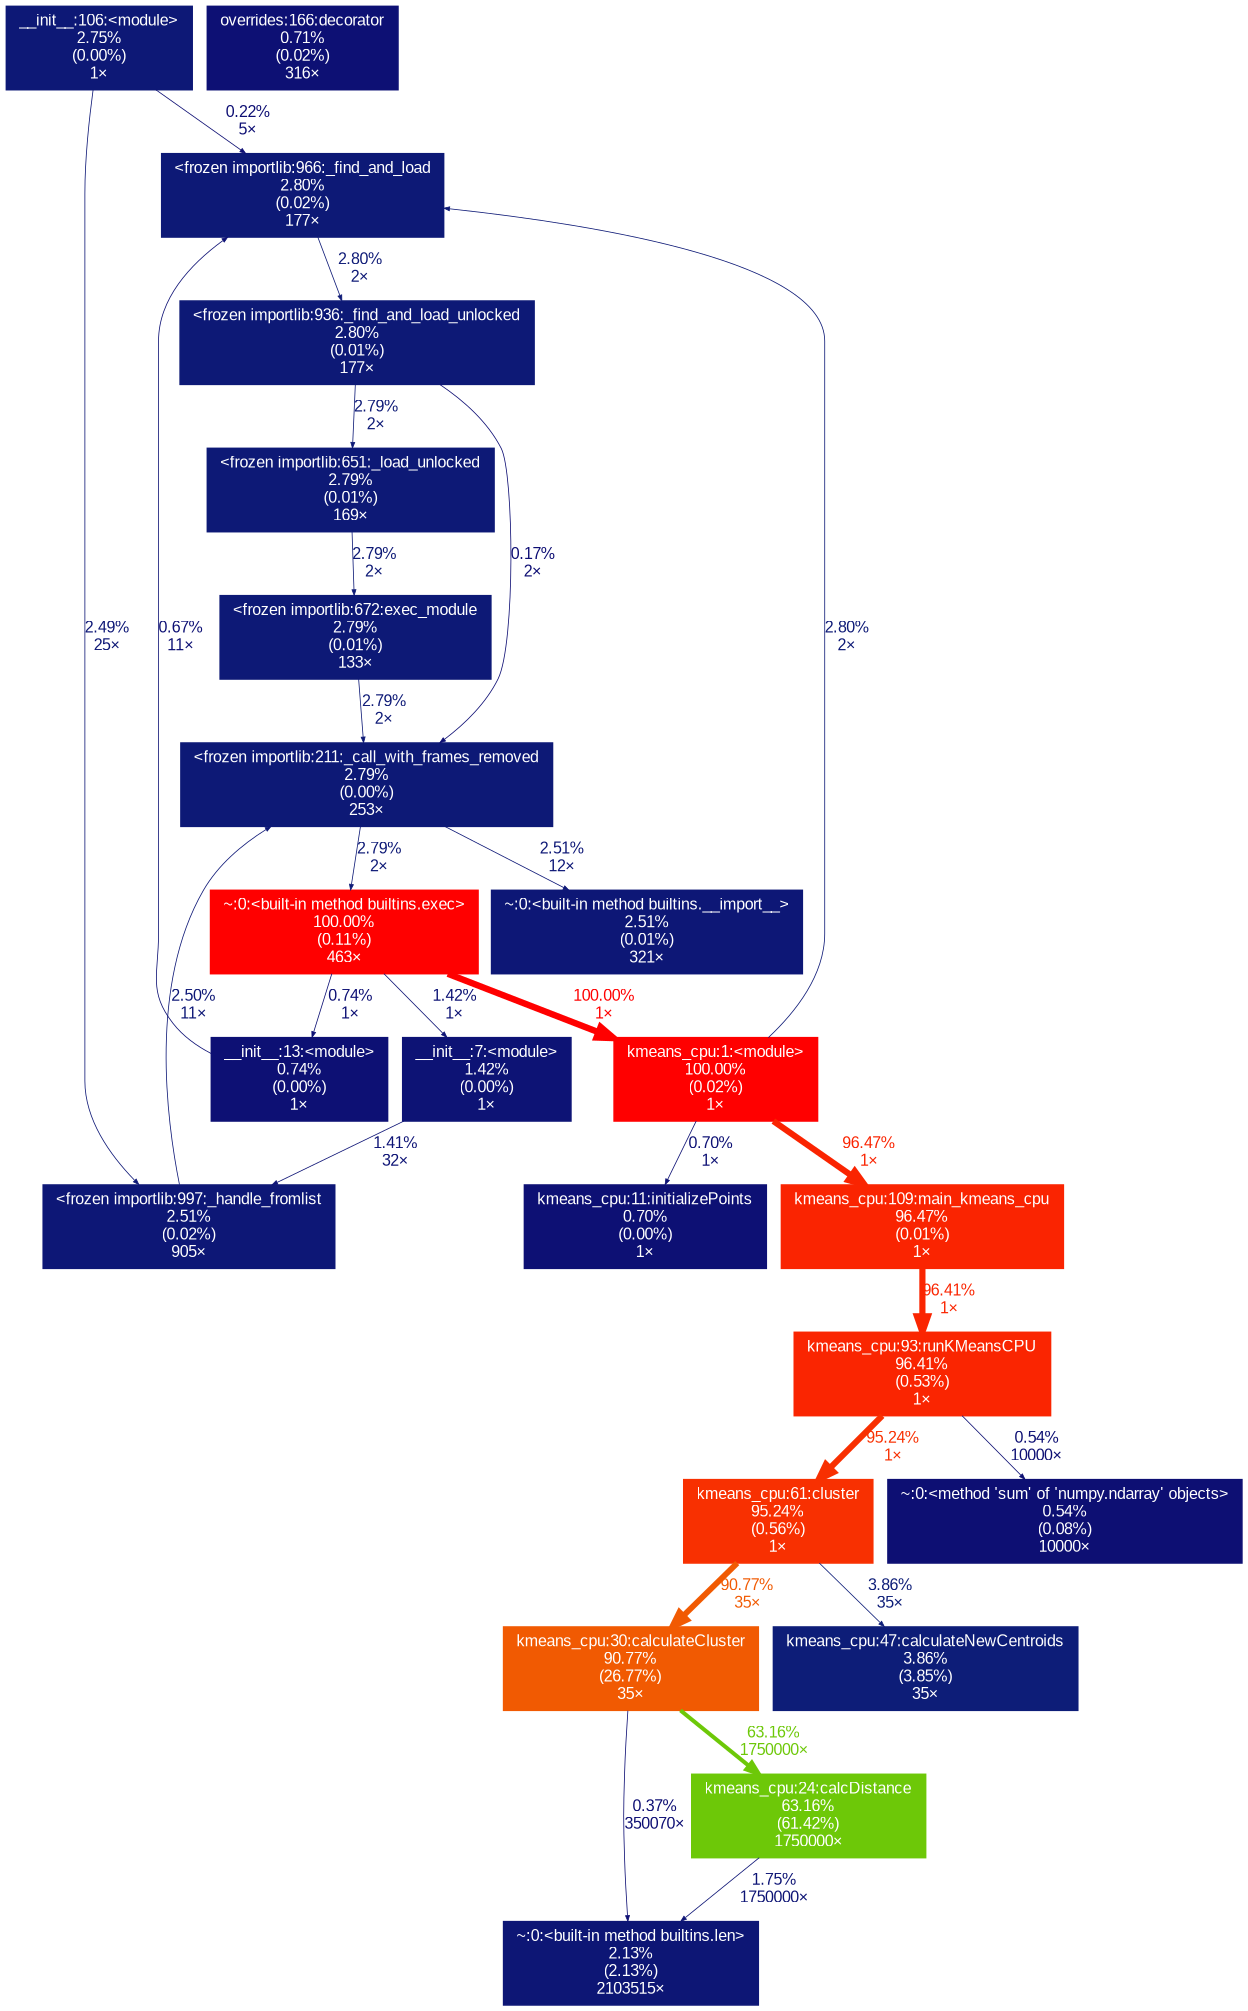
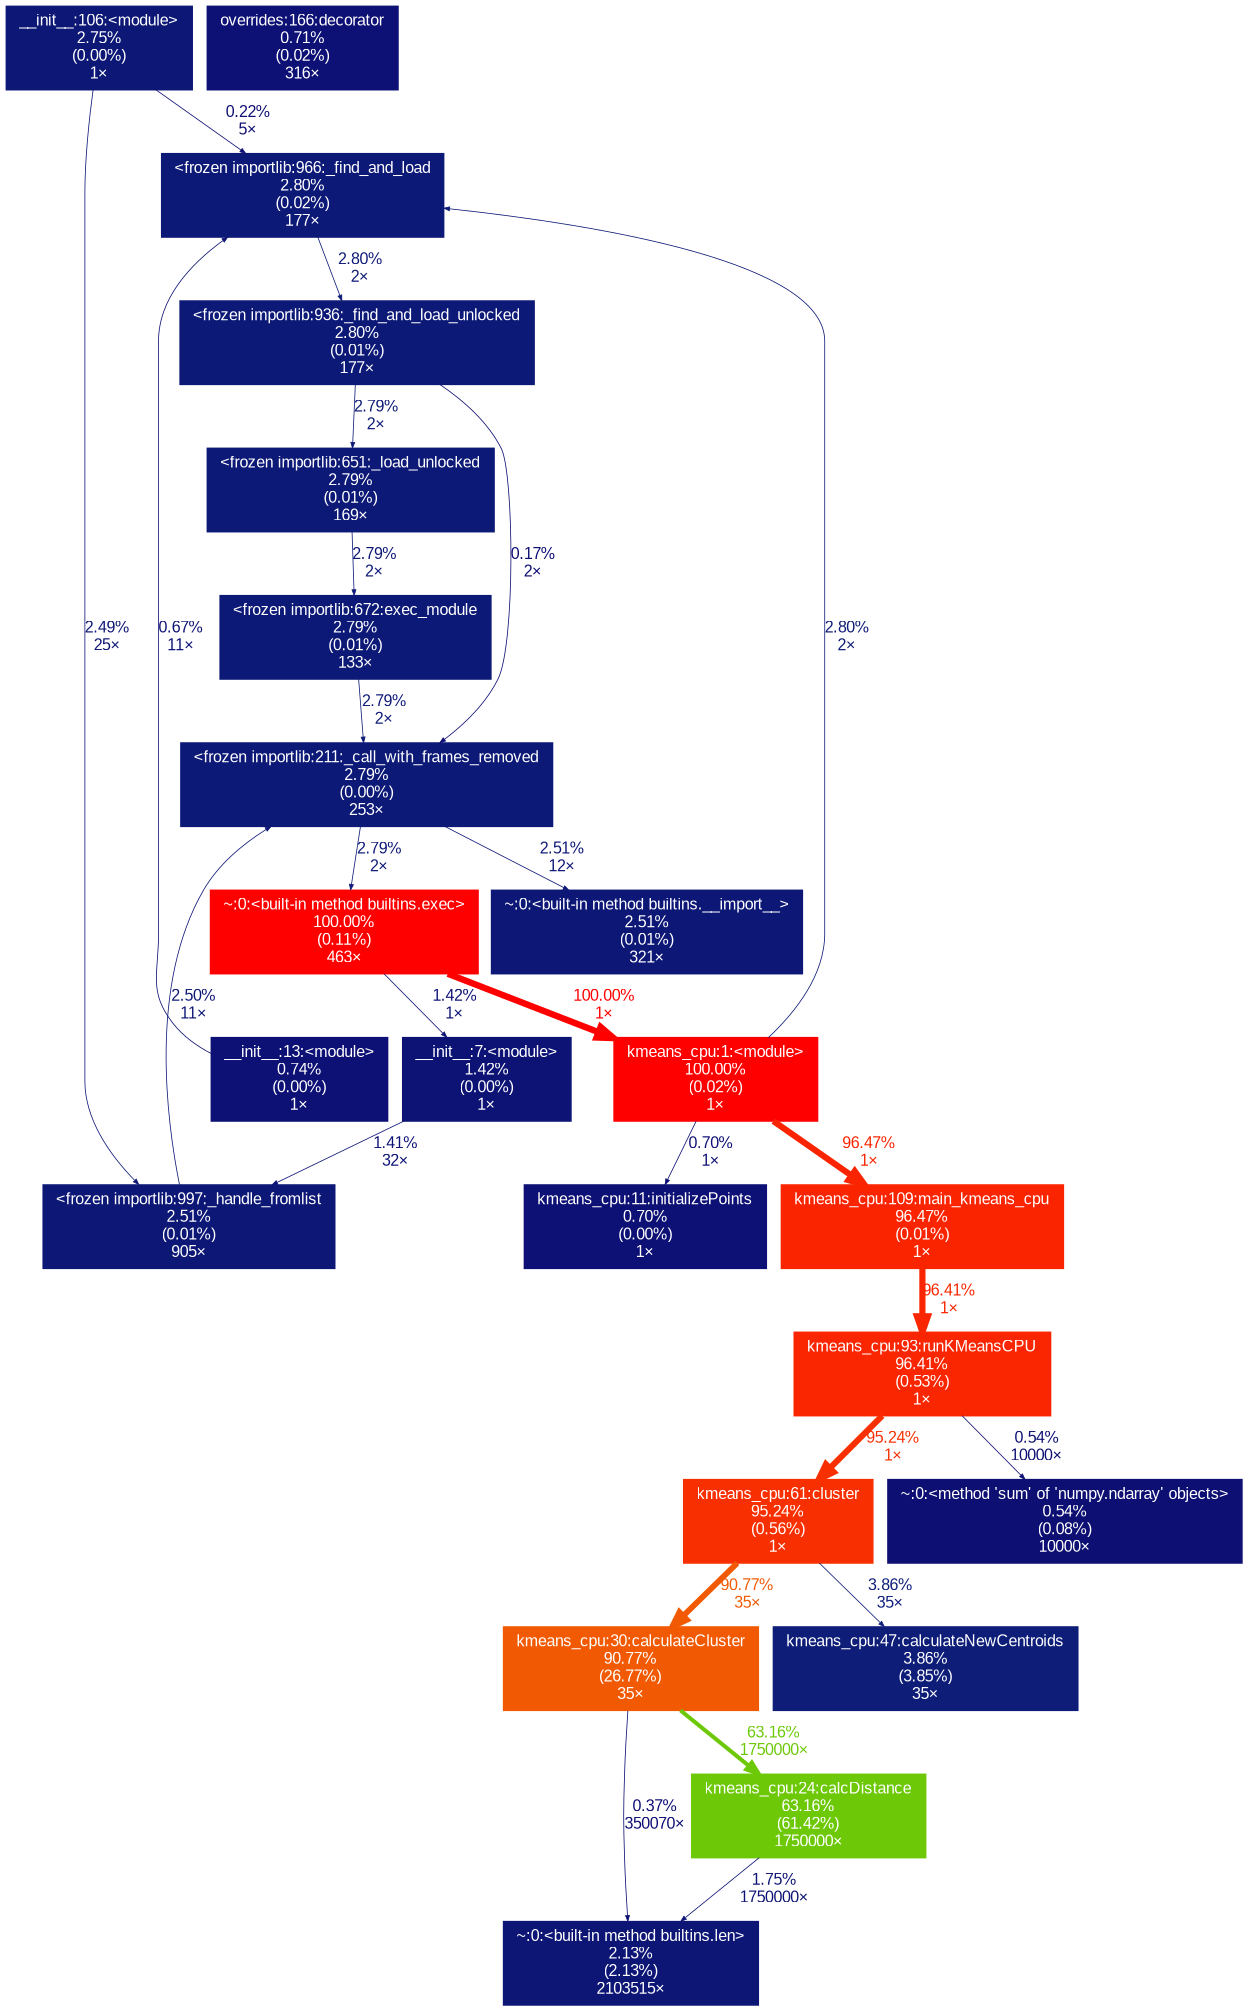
(323, 1003) -> none
(189, 1227) -> (189, 1227)
